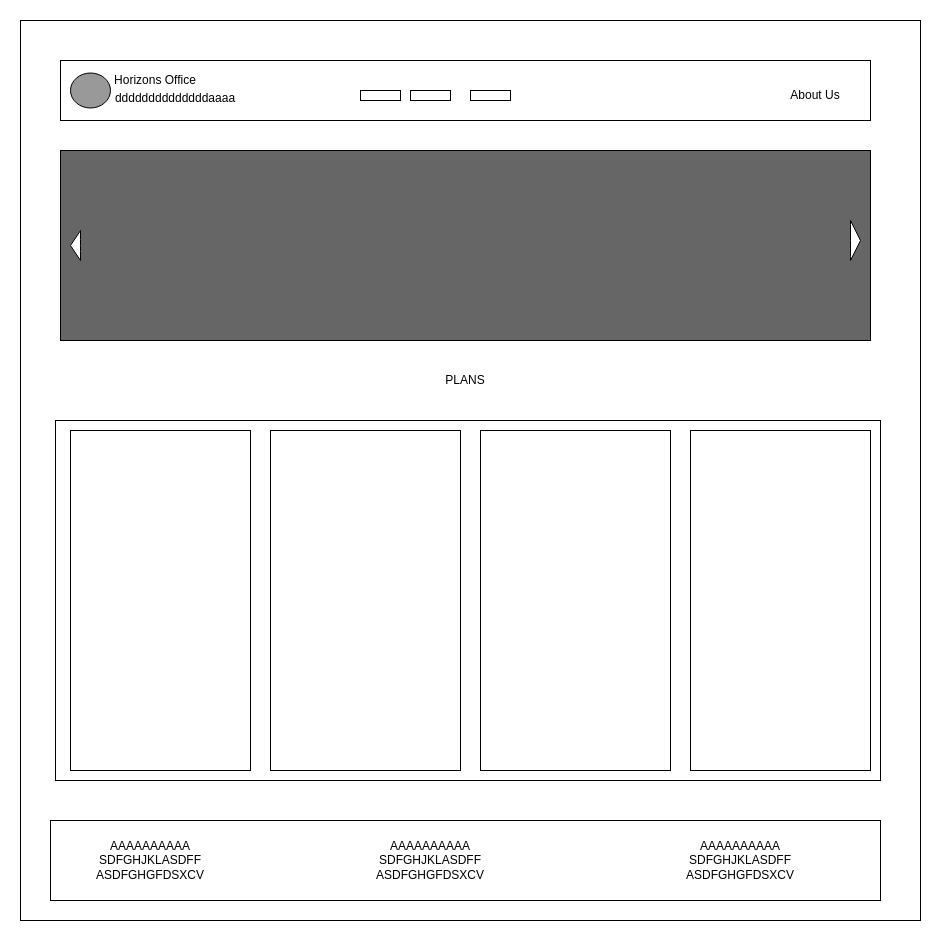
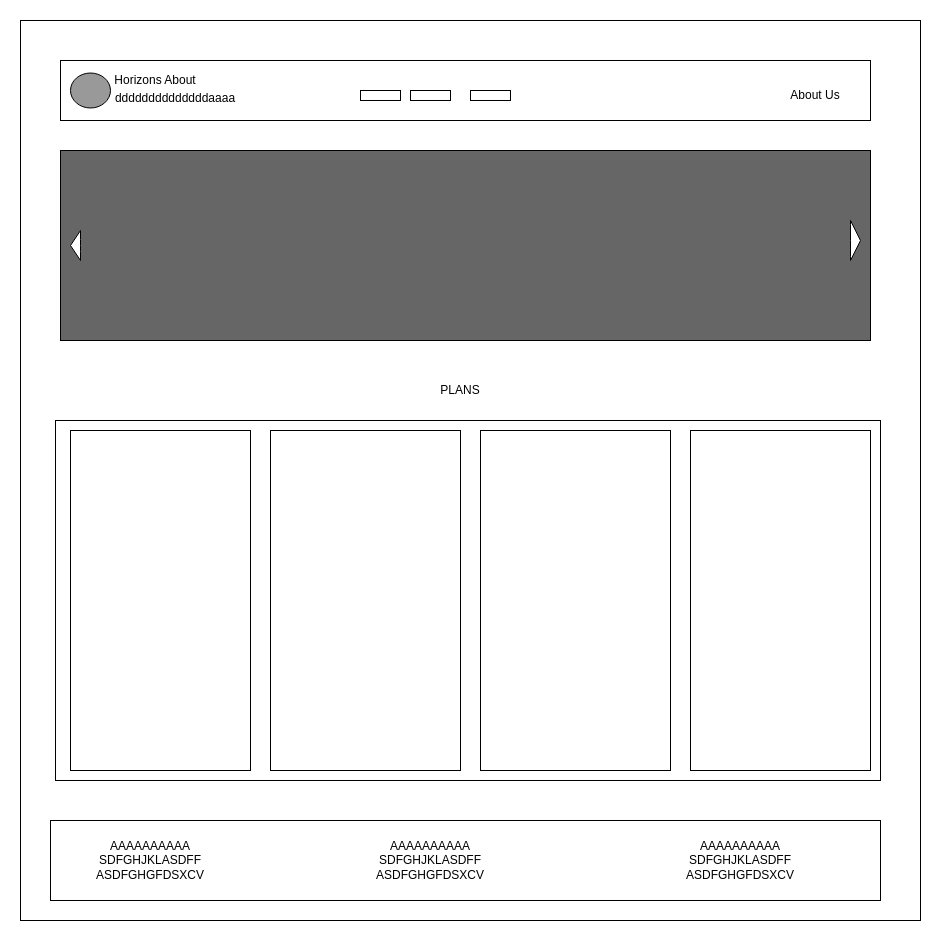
(156, 81) -> (156, 81)
(466, 381) -> (461, 391)
